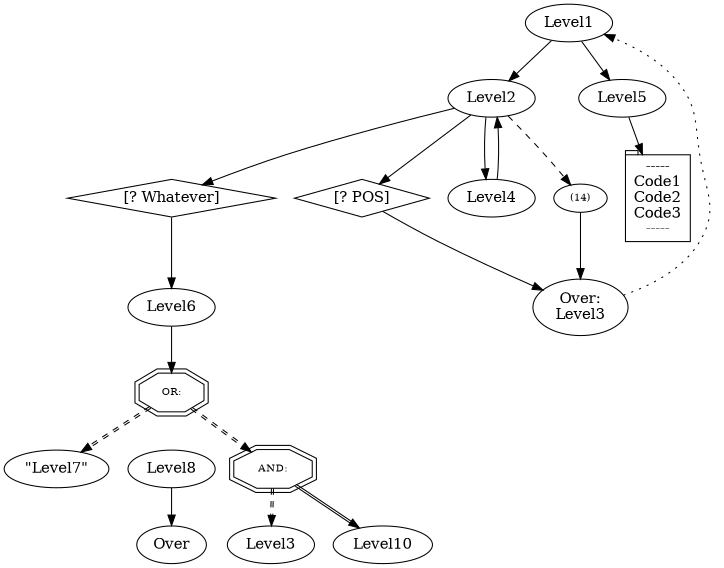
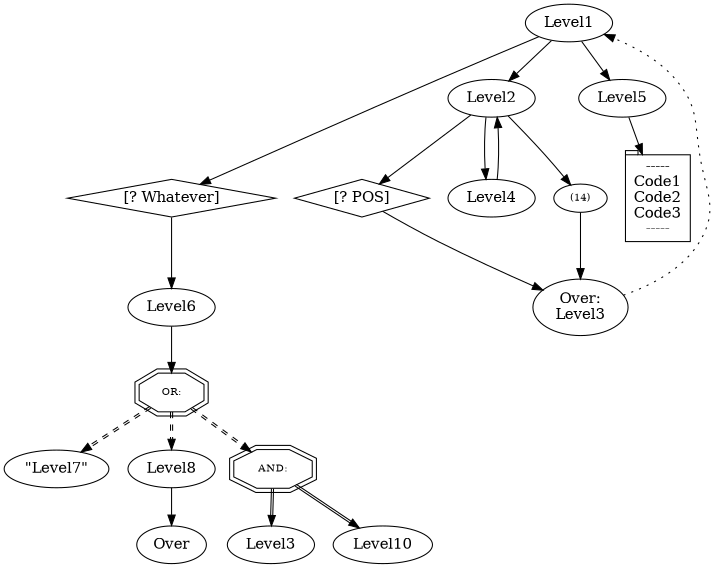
(332, 141) -> (374, 108)
(537, 146) -> (537, 146)
none -> (172, 425)
(272, 502) -> (272, 502)
